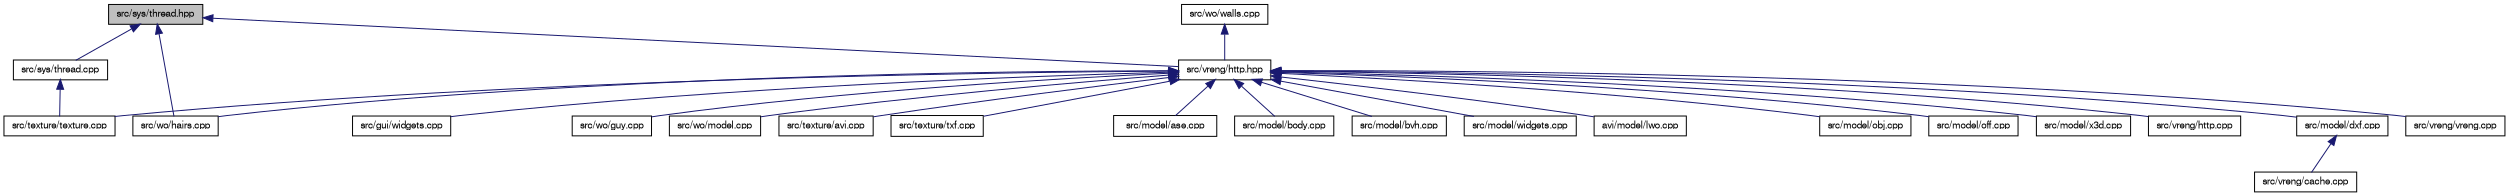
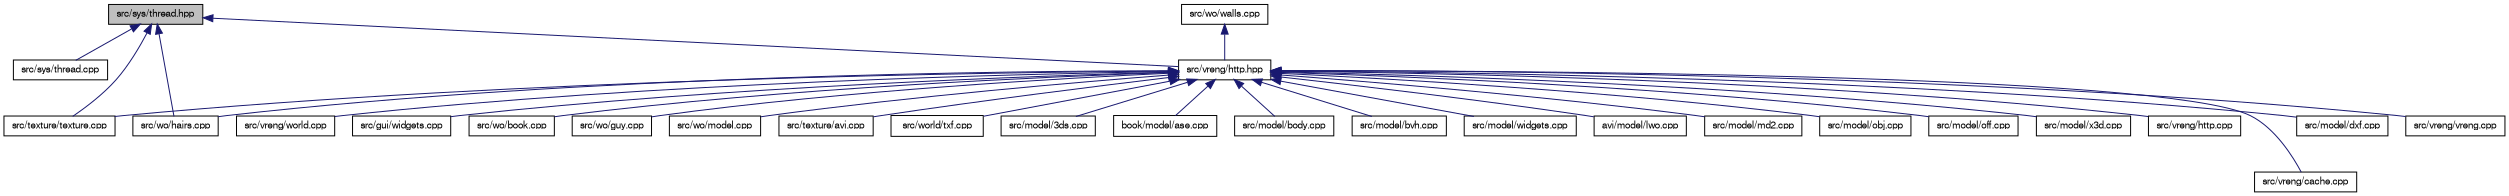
(60, 103) -> (116, 80)
none -> (286, 126)
none -> (512, 126)
(937, 126) -> (937, 126)
none -> (1048, 126)
(1165, 126) -> (1165, 126)
none -> (1753, 126)
(2321, 158) -> (1806, 77)
